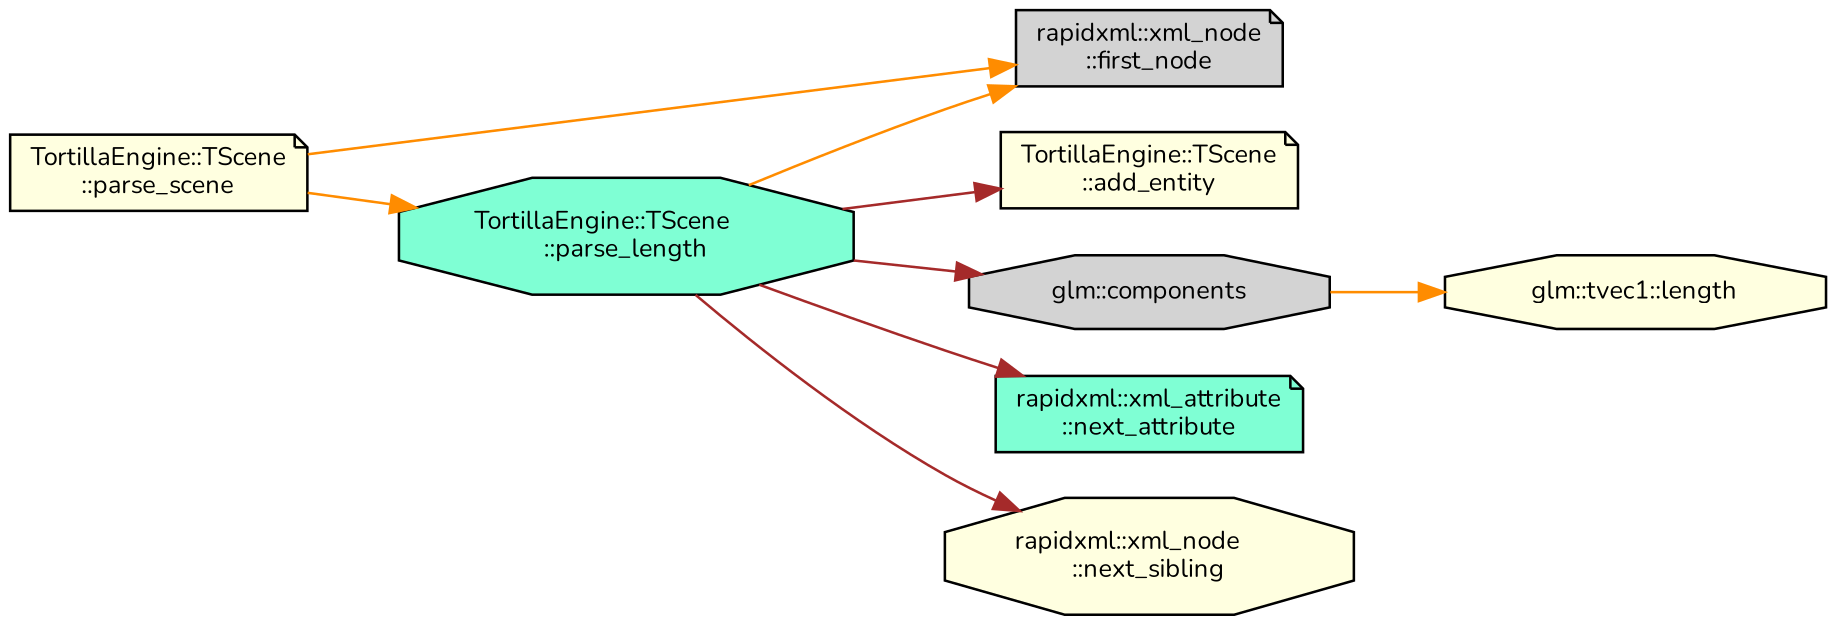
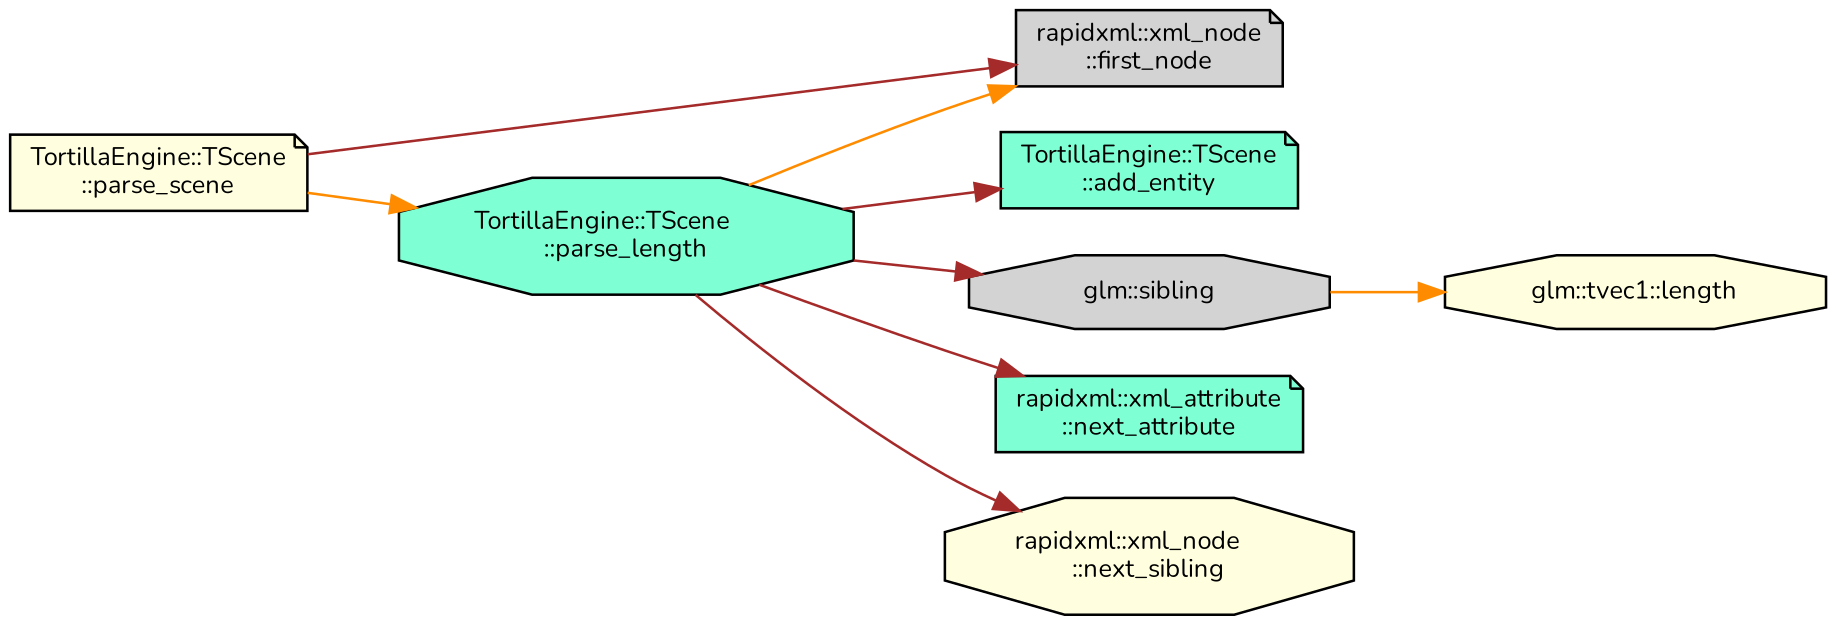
(649, 111) -> (649, 111)
(1149, 170) -> (1149, 170)
(1149, 292) -> (1149, 292)
